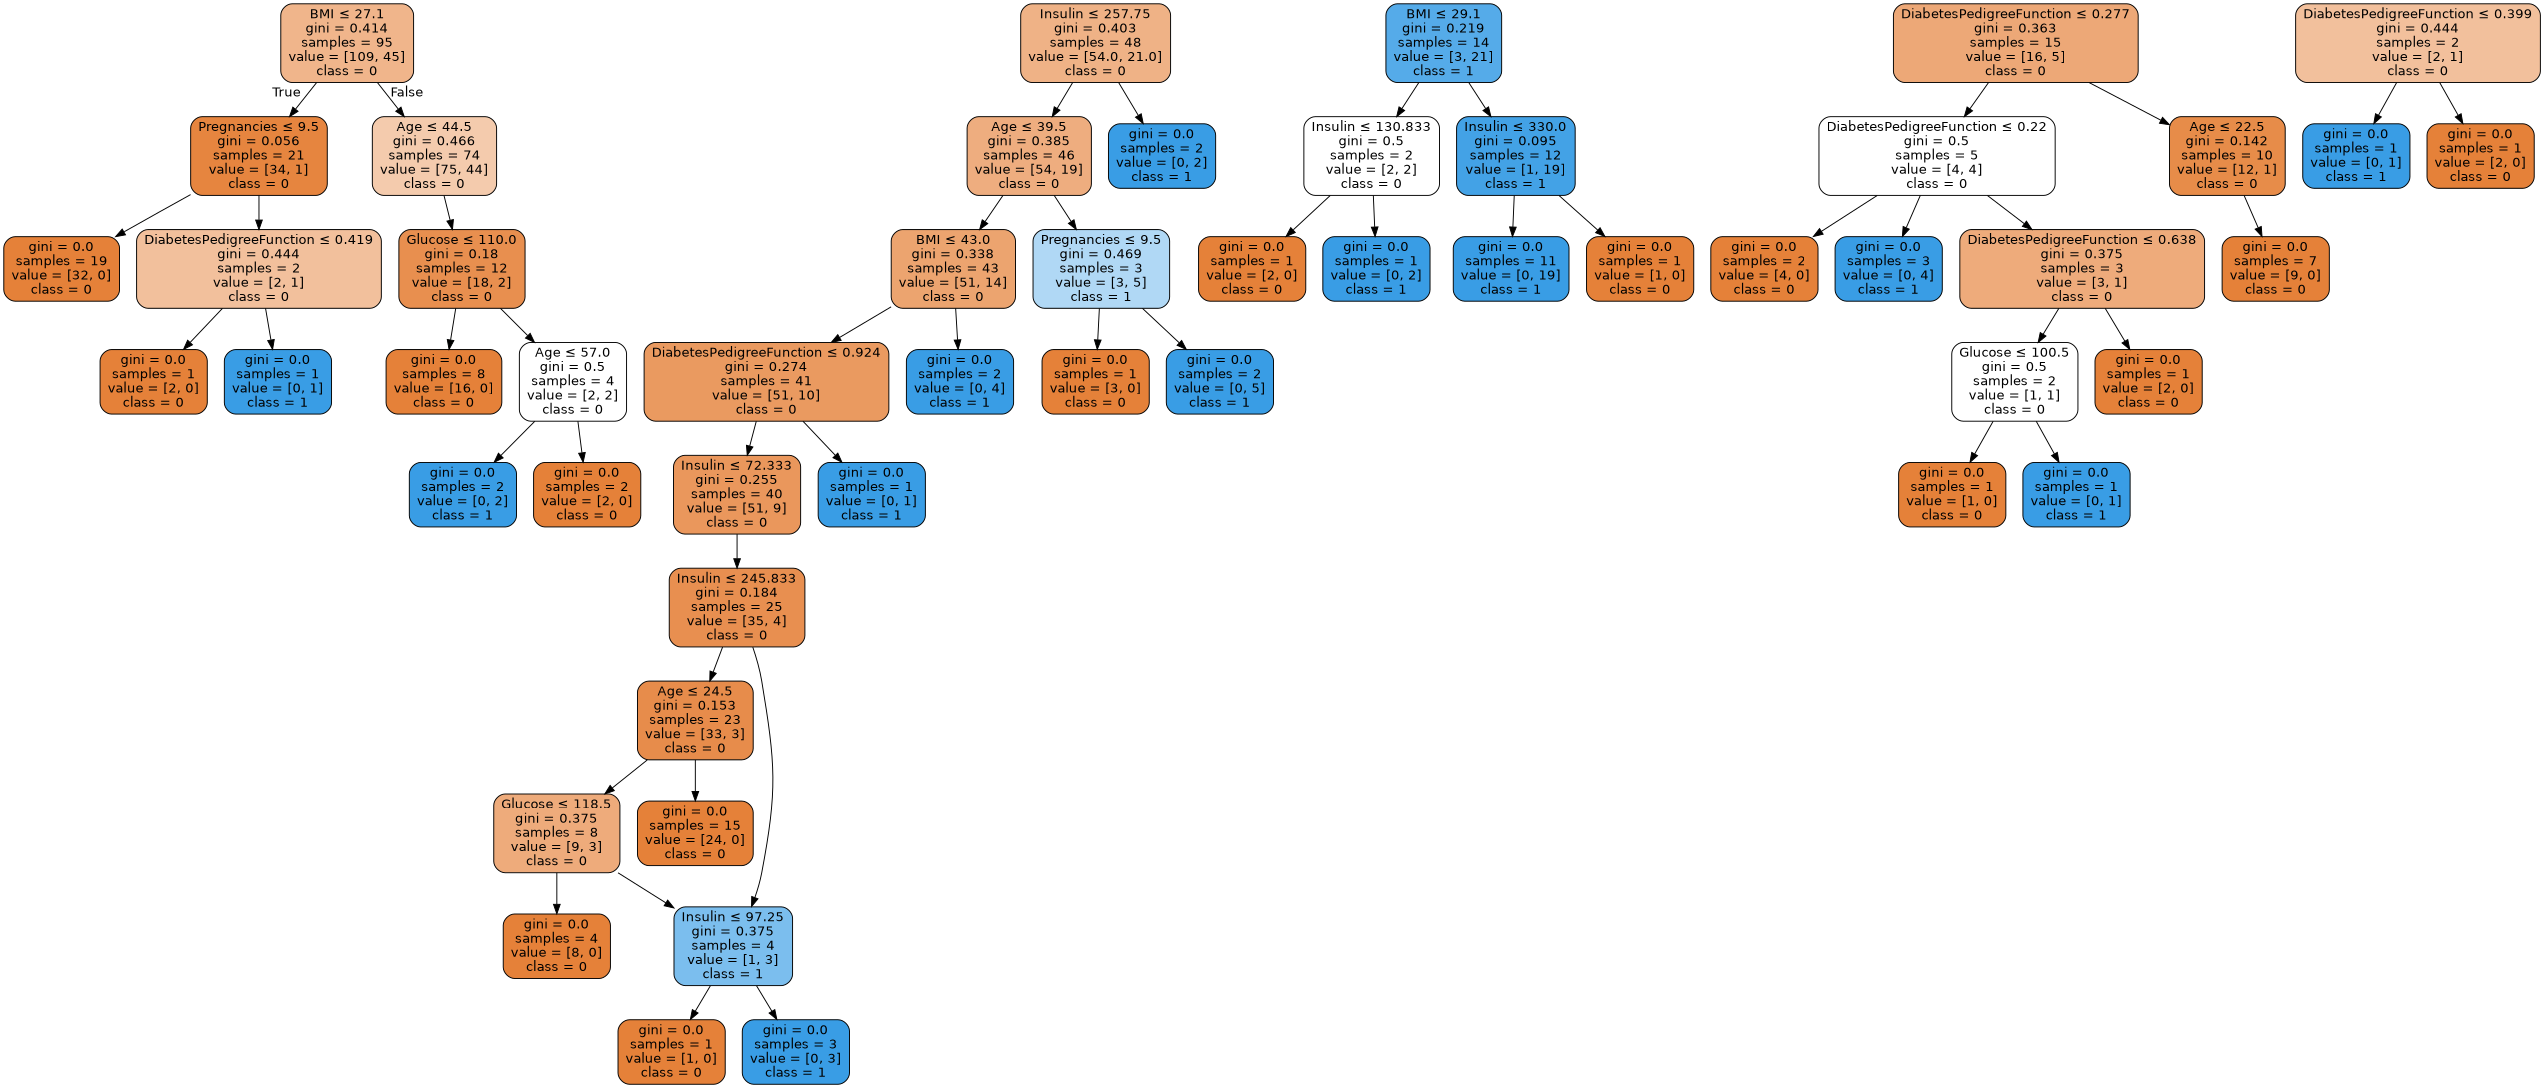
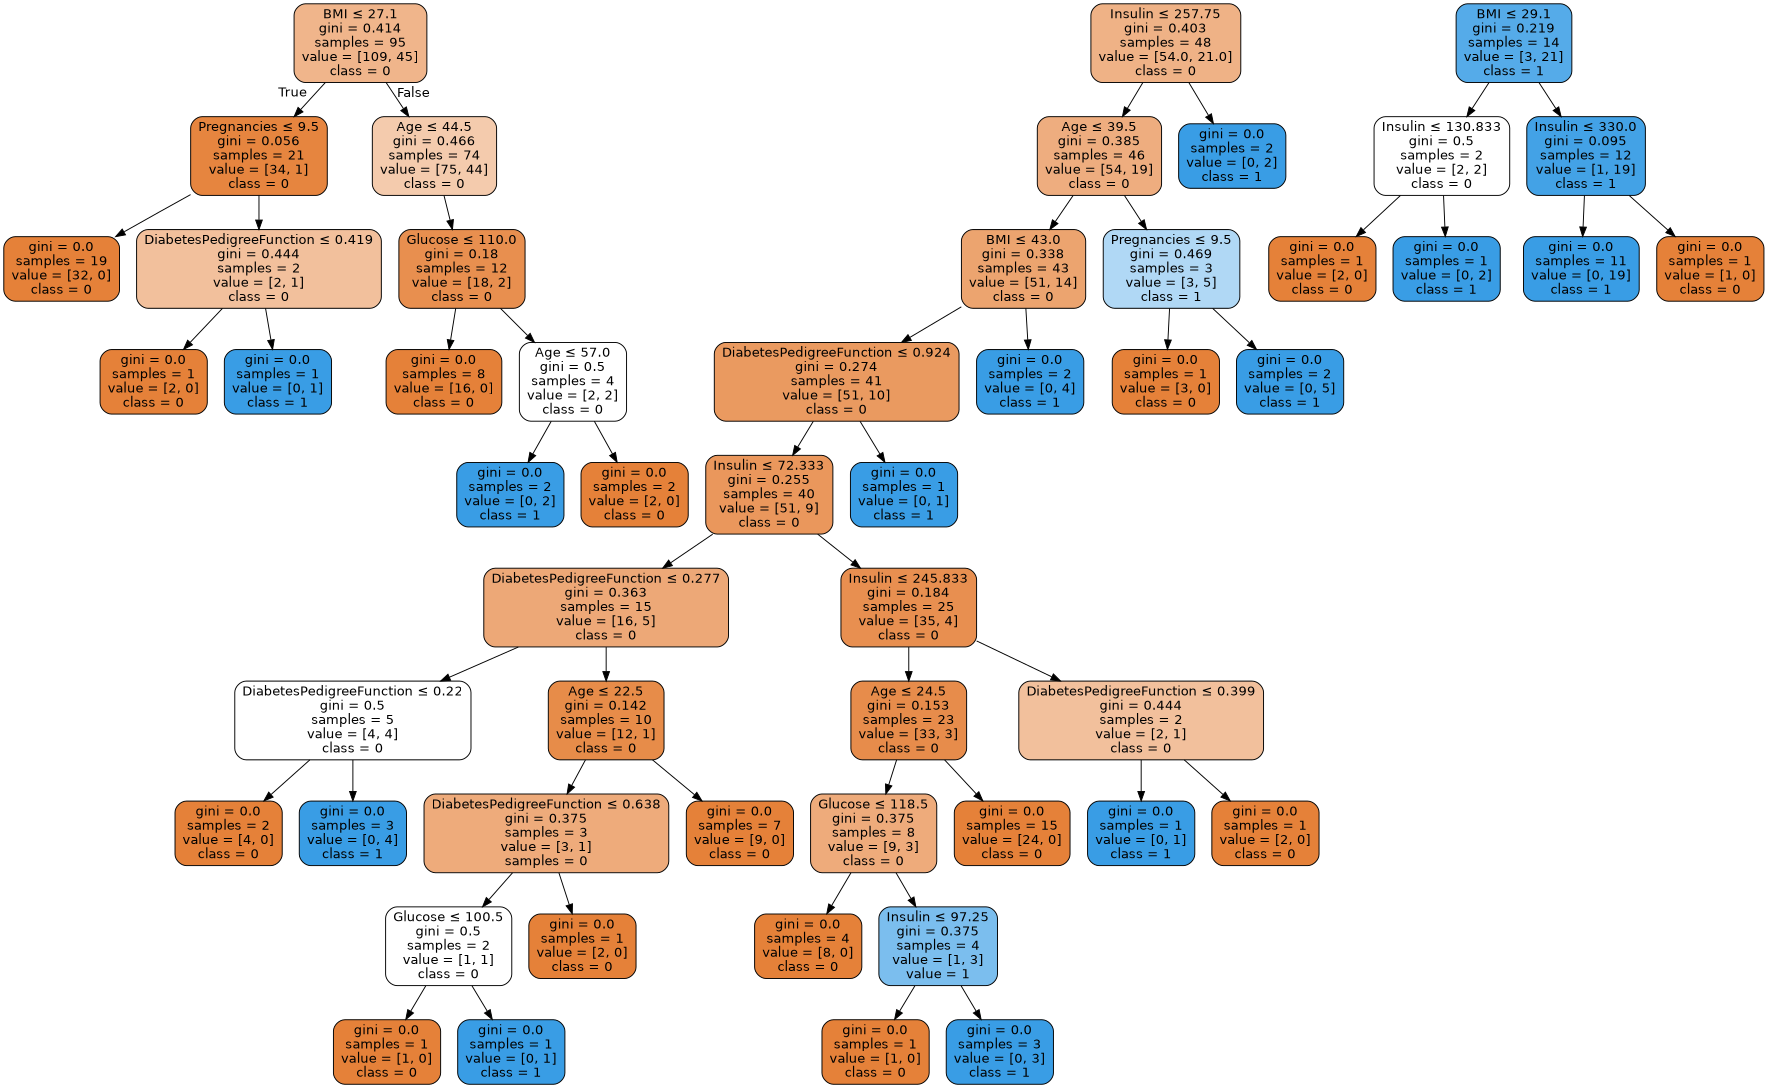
(2006, 210) -> (579, 773)
(2082, 297) -> (546, 861)
none -> (692, 548)
(773, 772) -> (1014, 659)
(733, 974) -> (938, 974)
